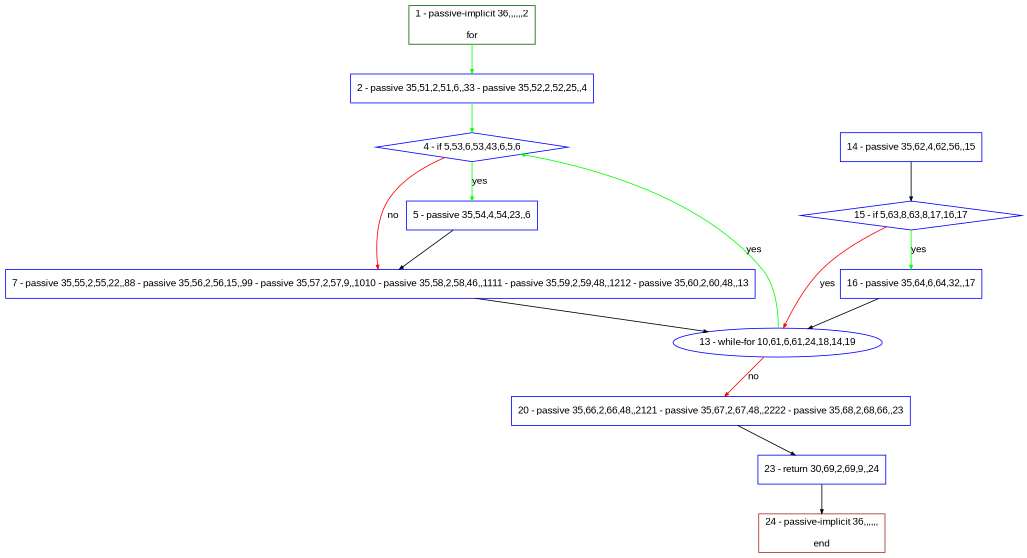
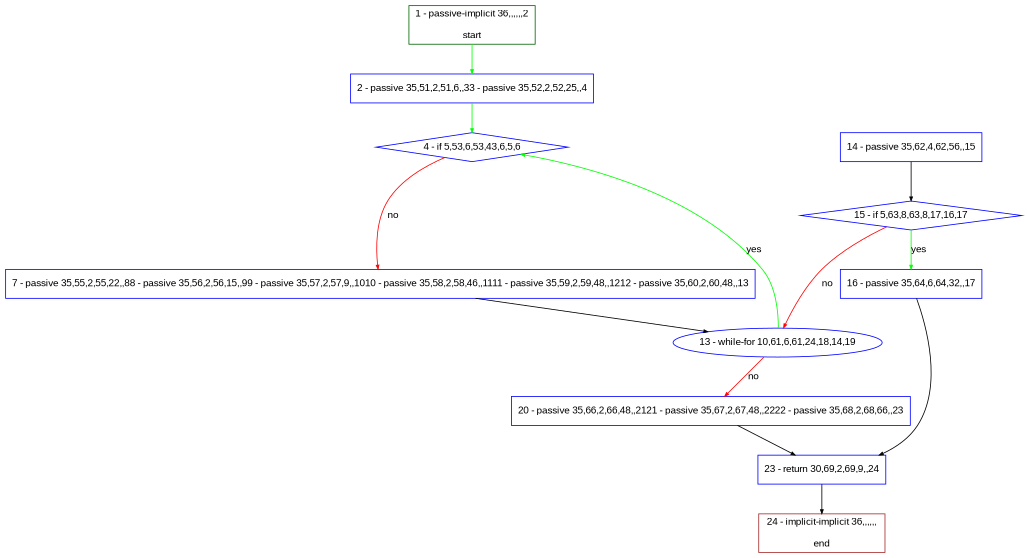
(472, 25) -> (472, 25)
(472, 216) -> none
(827, 284) -> (827, 284)
(846, 313) -> (930, 385)
(822, 533) -> (822, 533)
